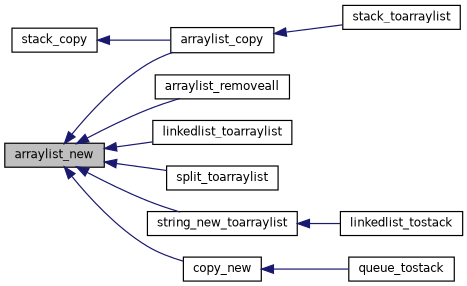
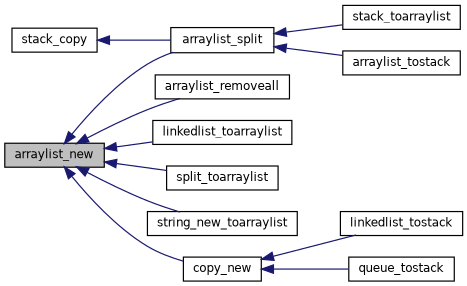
(222, 40) -> (222, 40)
none -> (402, 63)
(325, 224) -> (315, 246)
